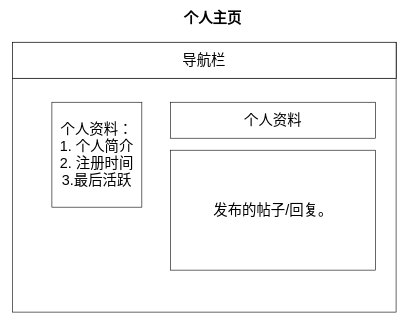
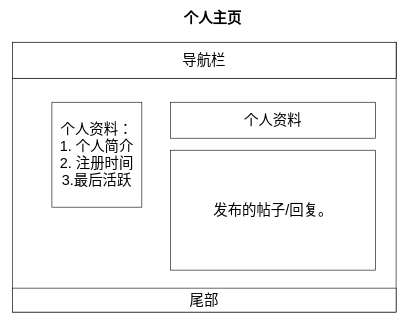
none -> (204, 300)
